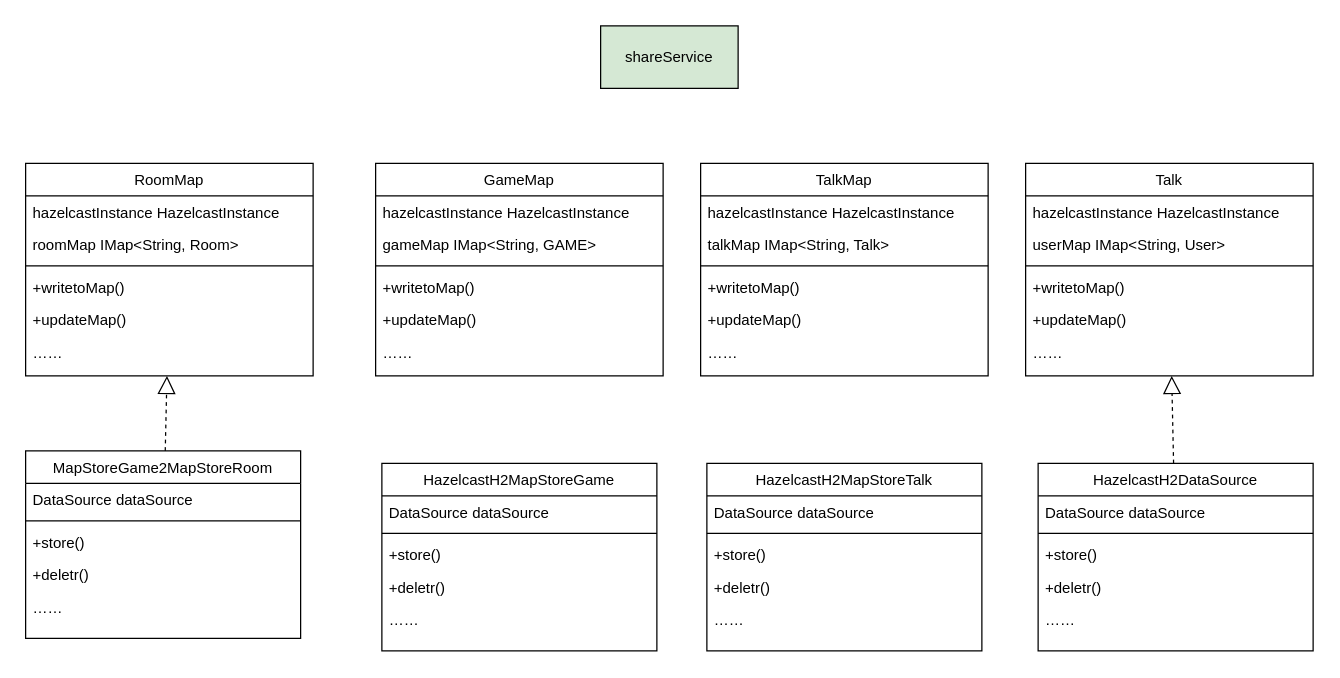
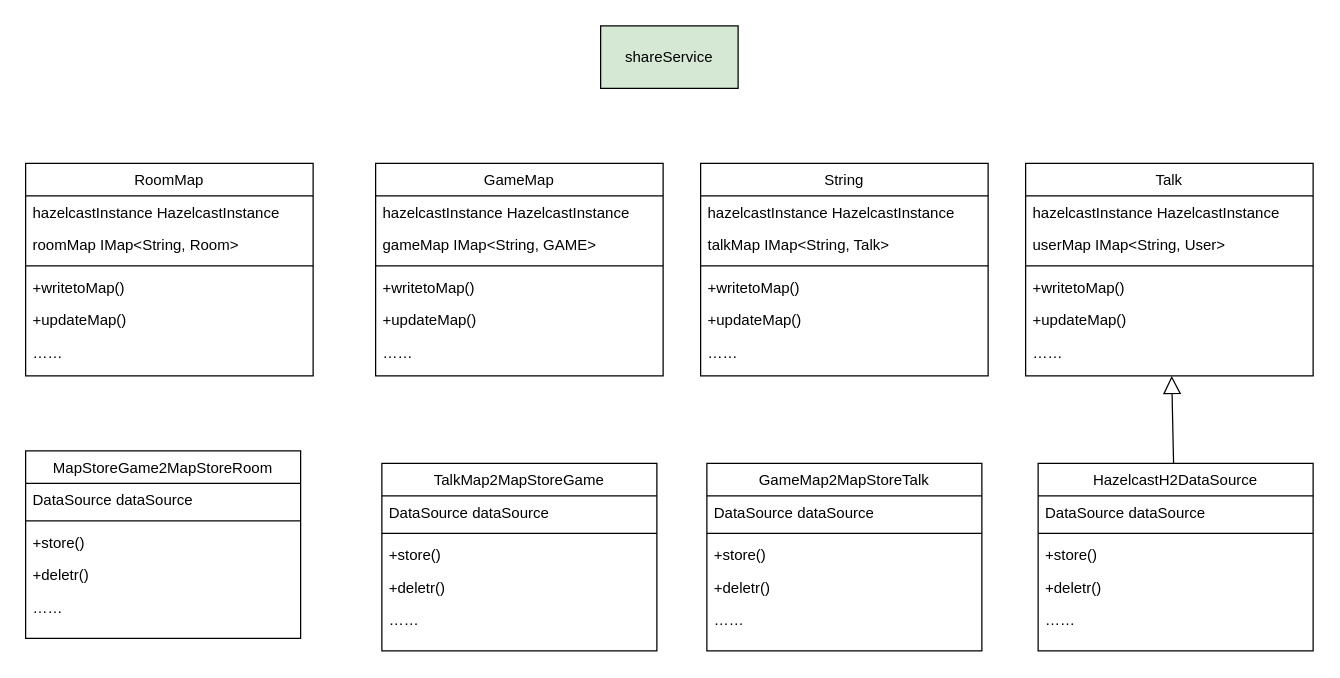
(844, 180) -> (844, 180)
(166, 422) -> none
(1173, 428) -> (1173, 428)
(519, 480) -> (519, 480)
(844, 480) -> (844, 480)
